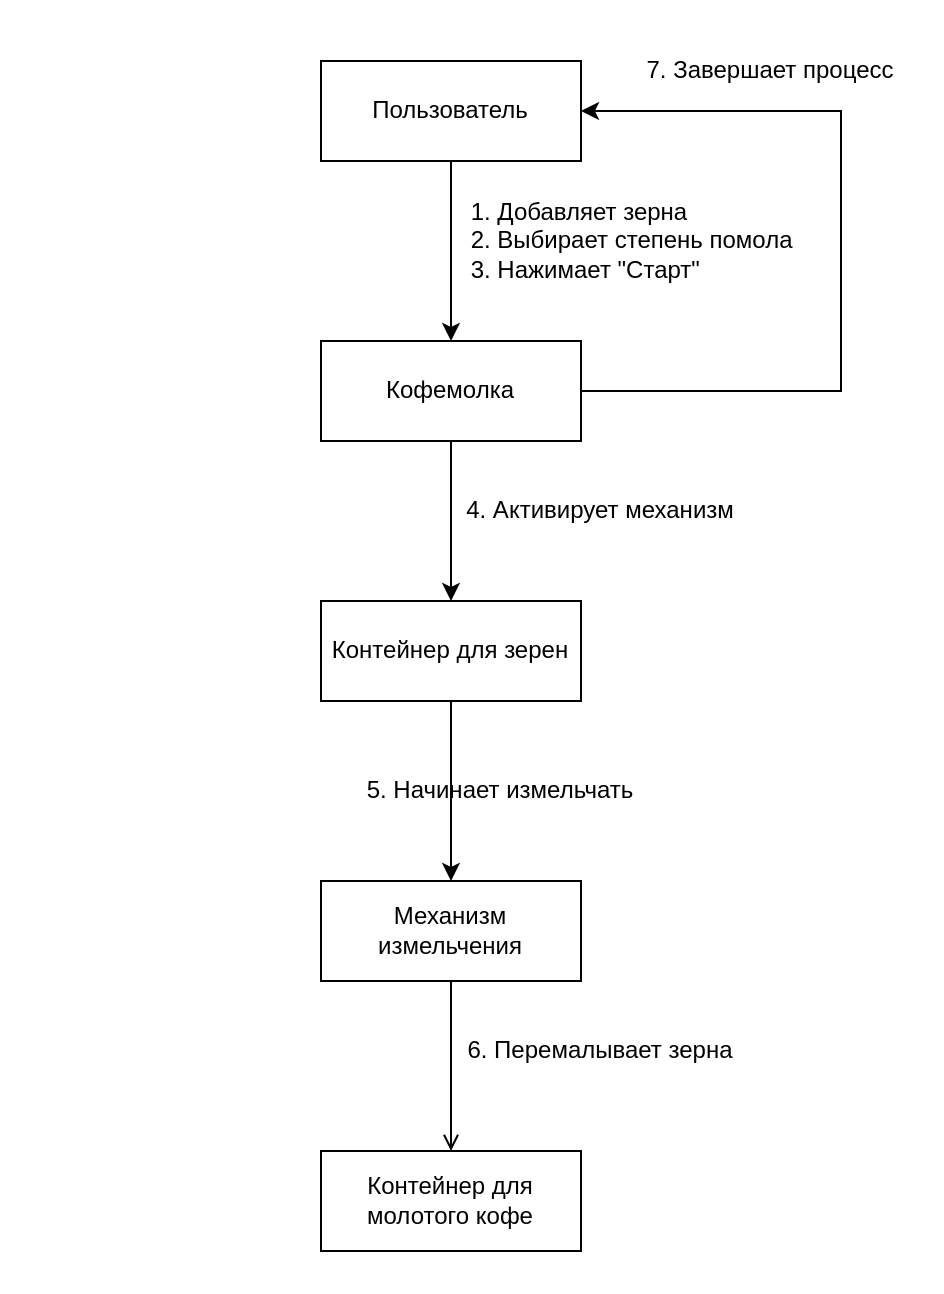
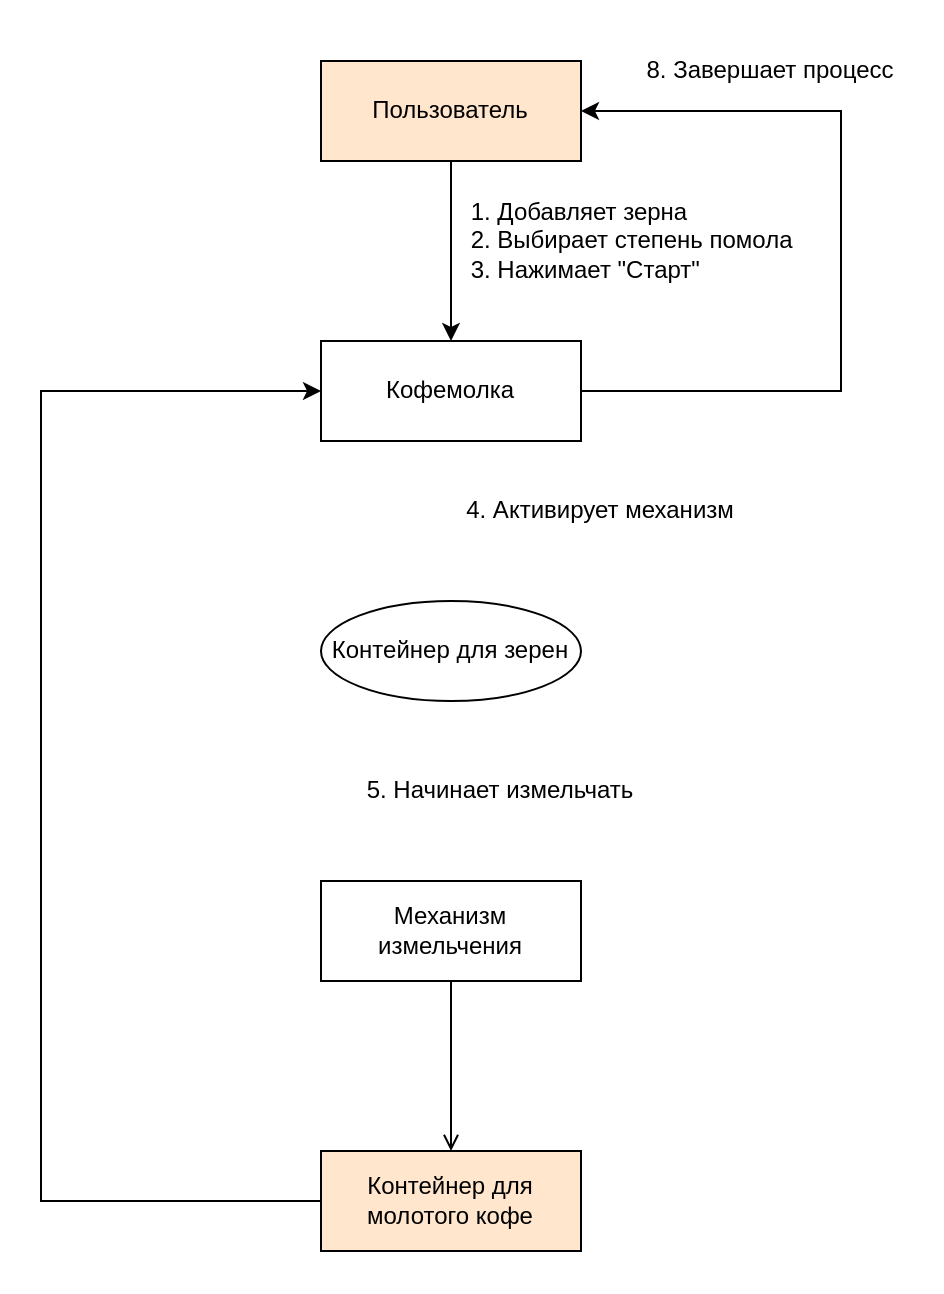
(771, 71) -> (771, 71)
(451, 111) -> (451, 111)
(451, 514) -> none
(451, 651) -> (451, 651)
(451, 784) -> none
none -> (41, 803)
(601, 1051) -> none
(451, 1201) -> (451, 1201)
